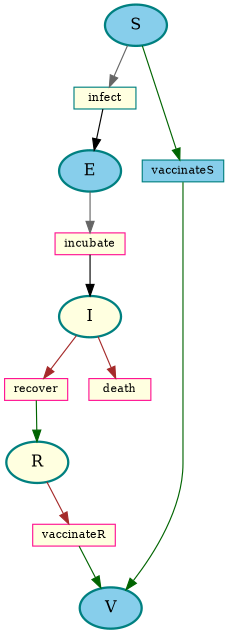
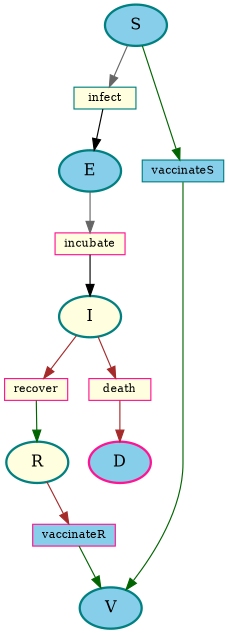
none -> (120, 462)
(74, 535) -> (74, 535)
